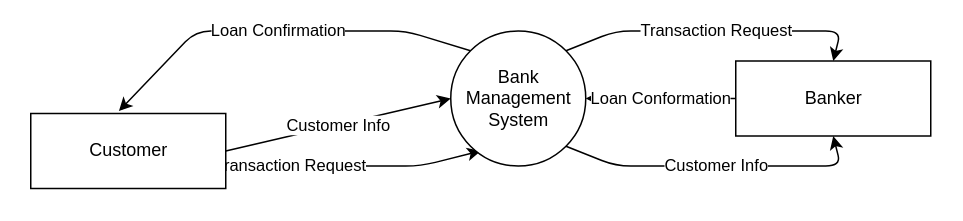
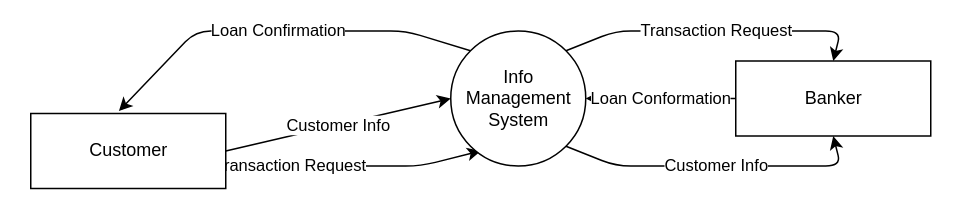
(519, 98) -> (519, 98)
